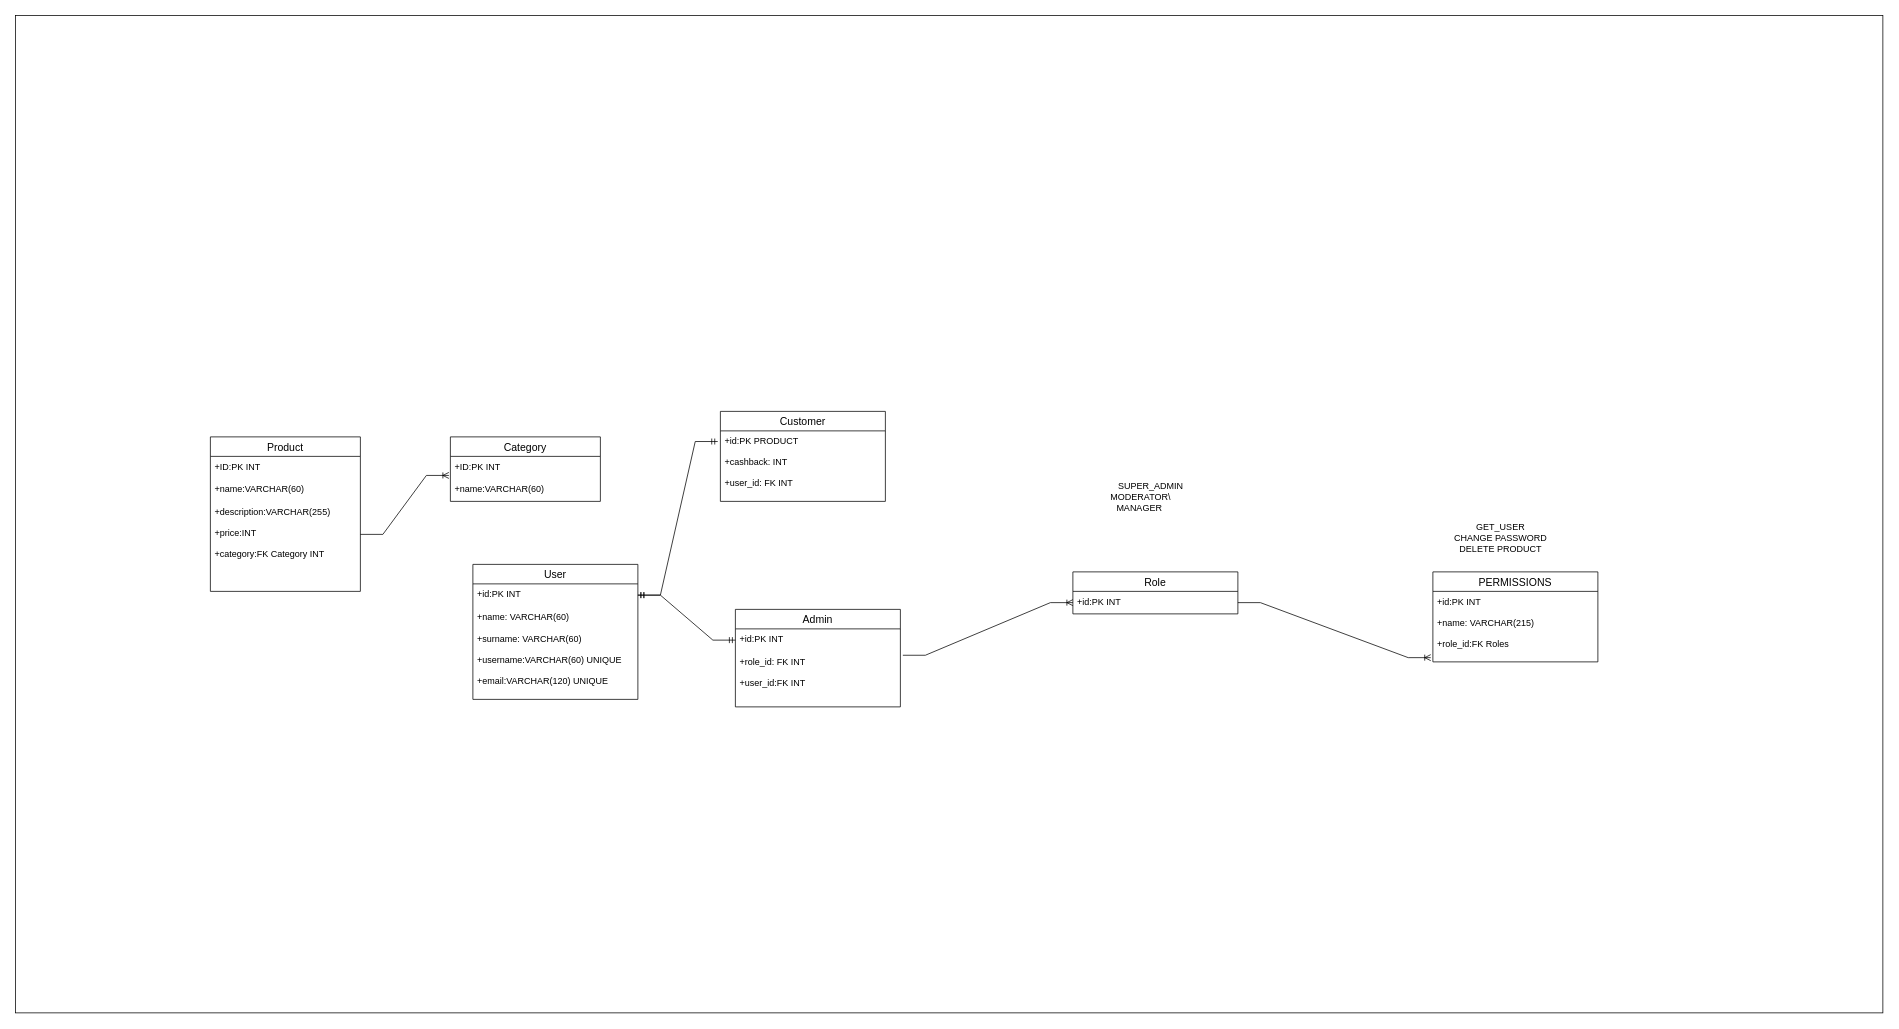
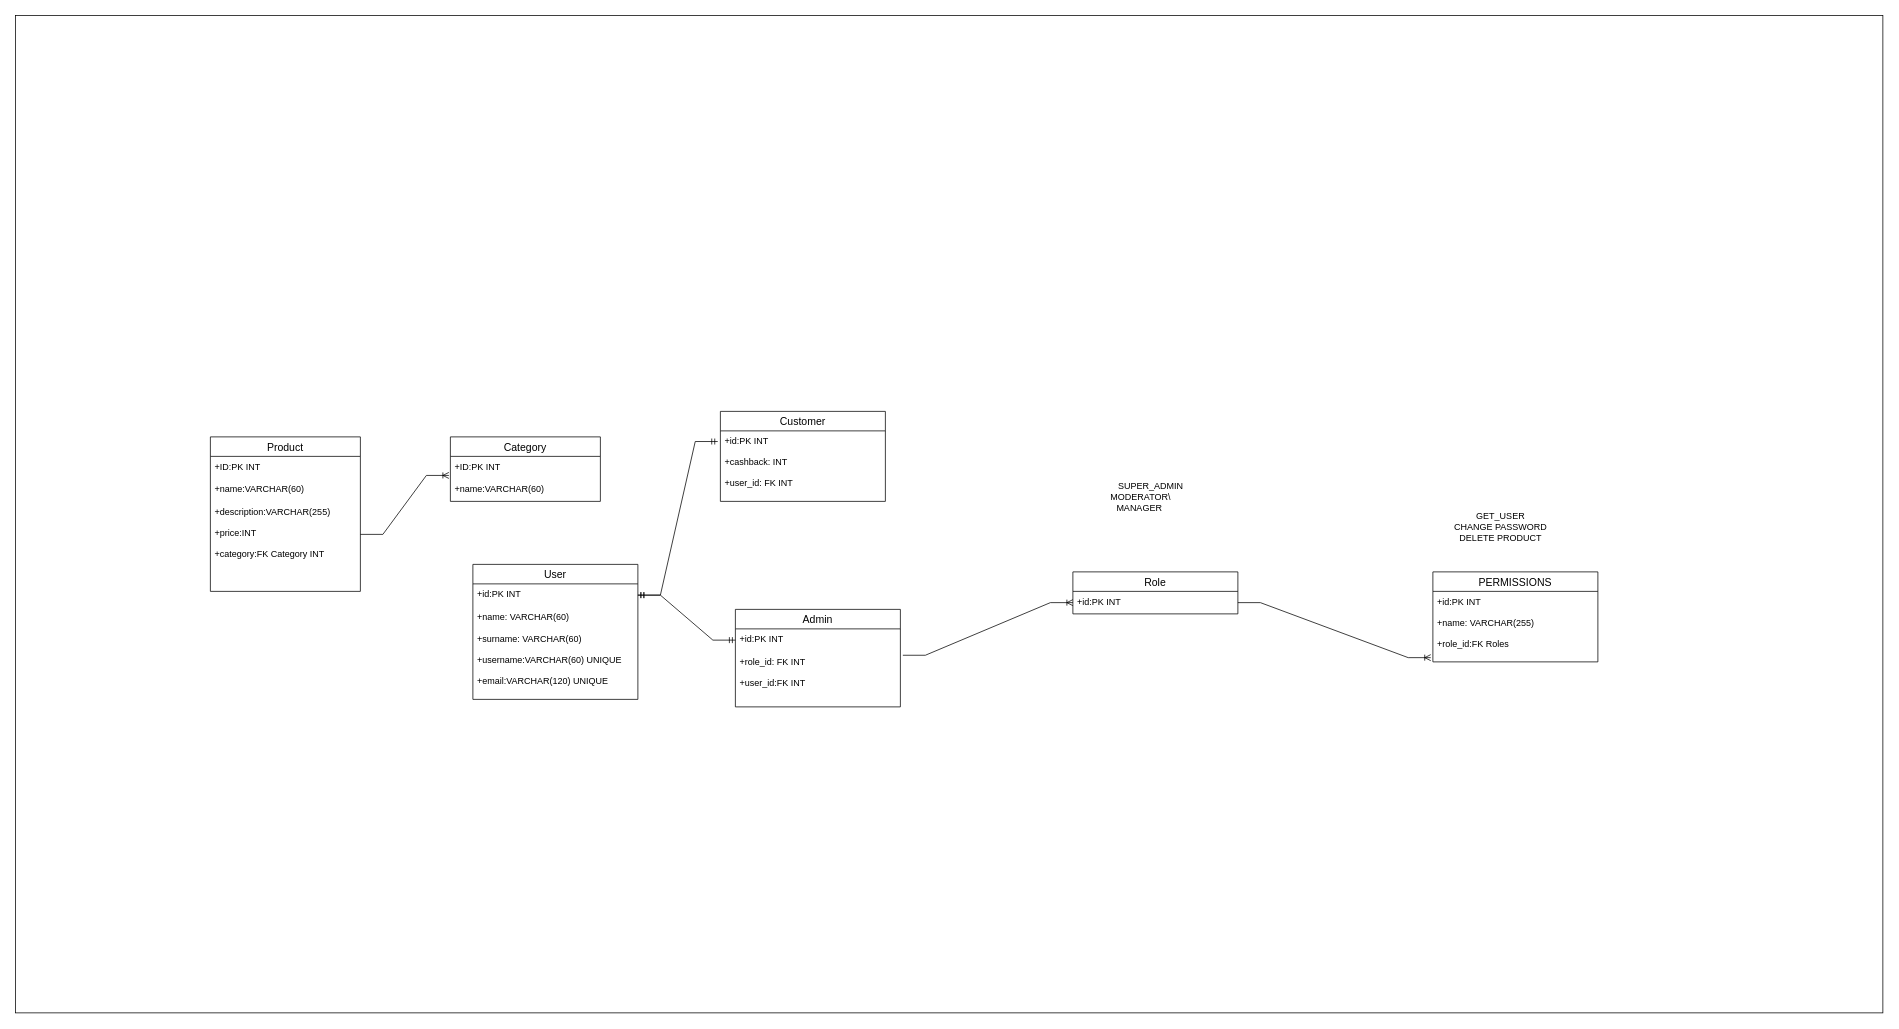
(756, 441) -> (746, 441)
(1500, 538) -> (1500, 527)
(1459, 602) -> (1459, 602)
